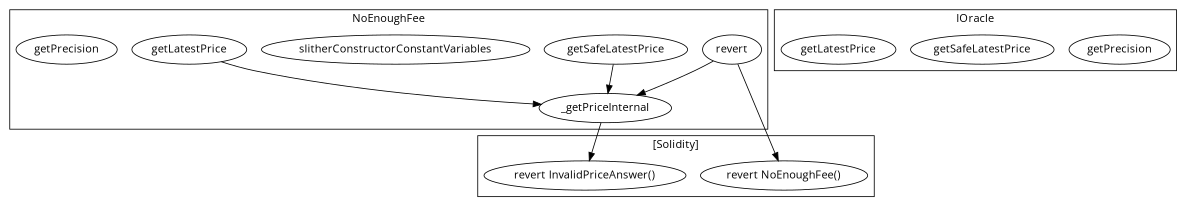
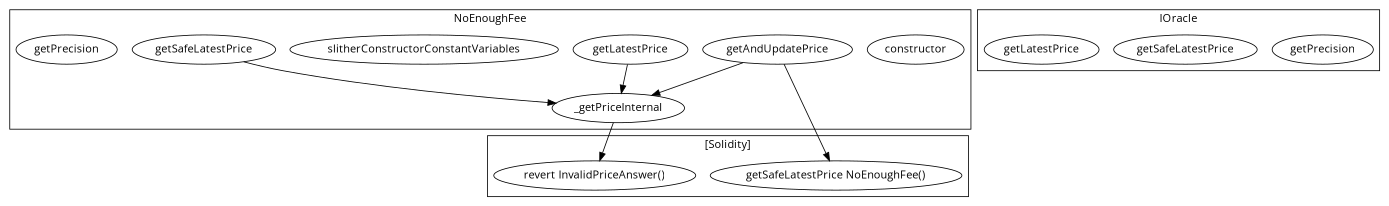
(732, 50) -> (778, 50)
none -> (916, 50)
(784, 176) -> (836, 176)
